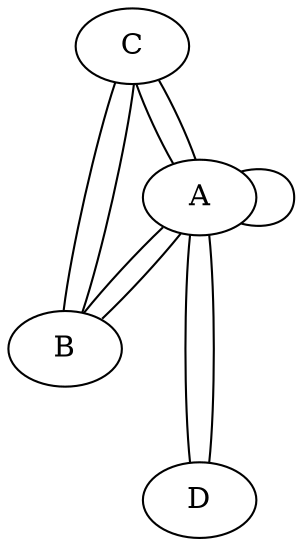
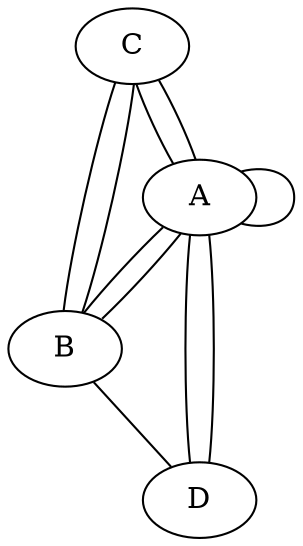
none -> (132, 425)
